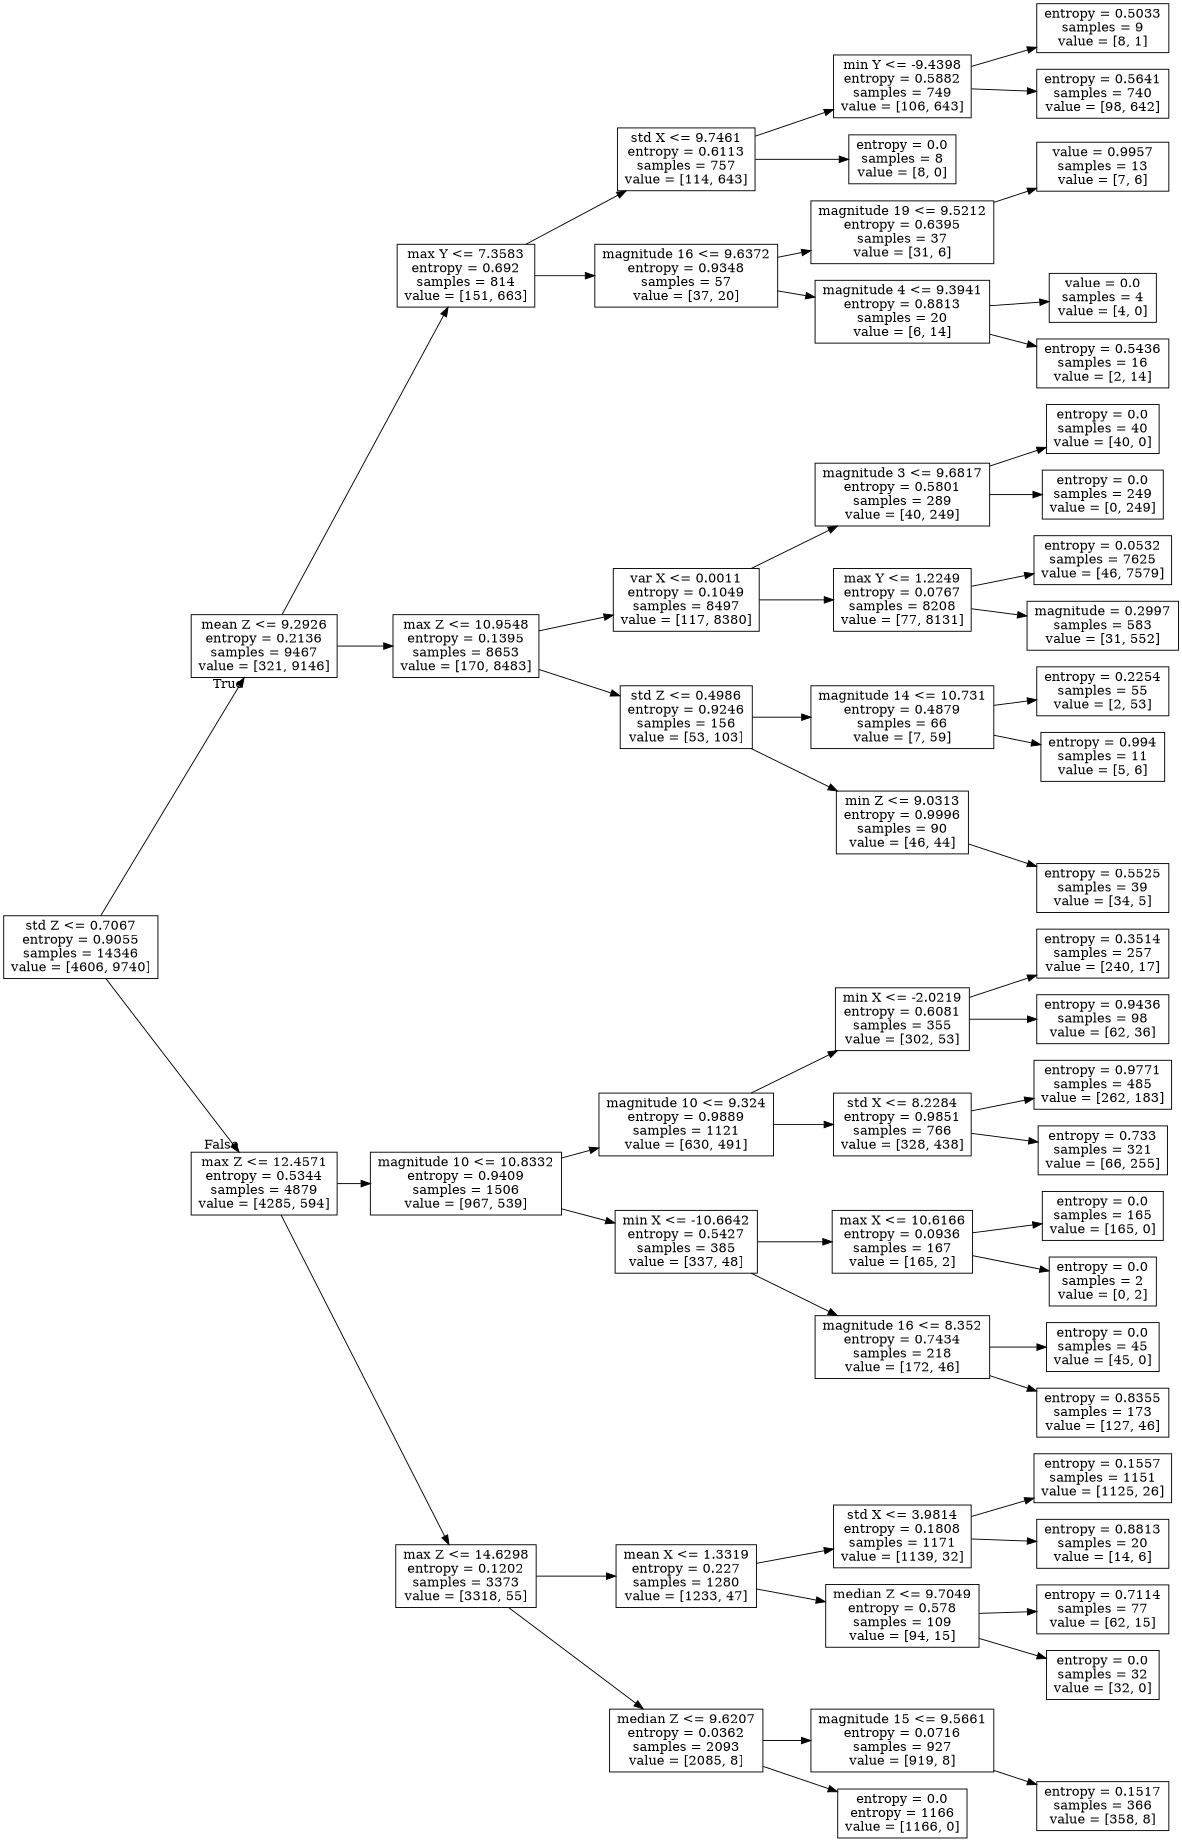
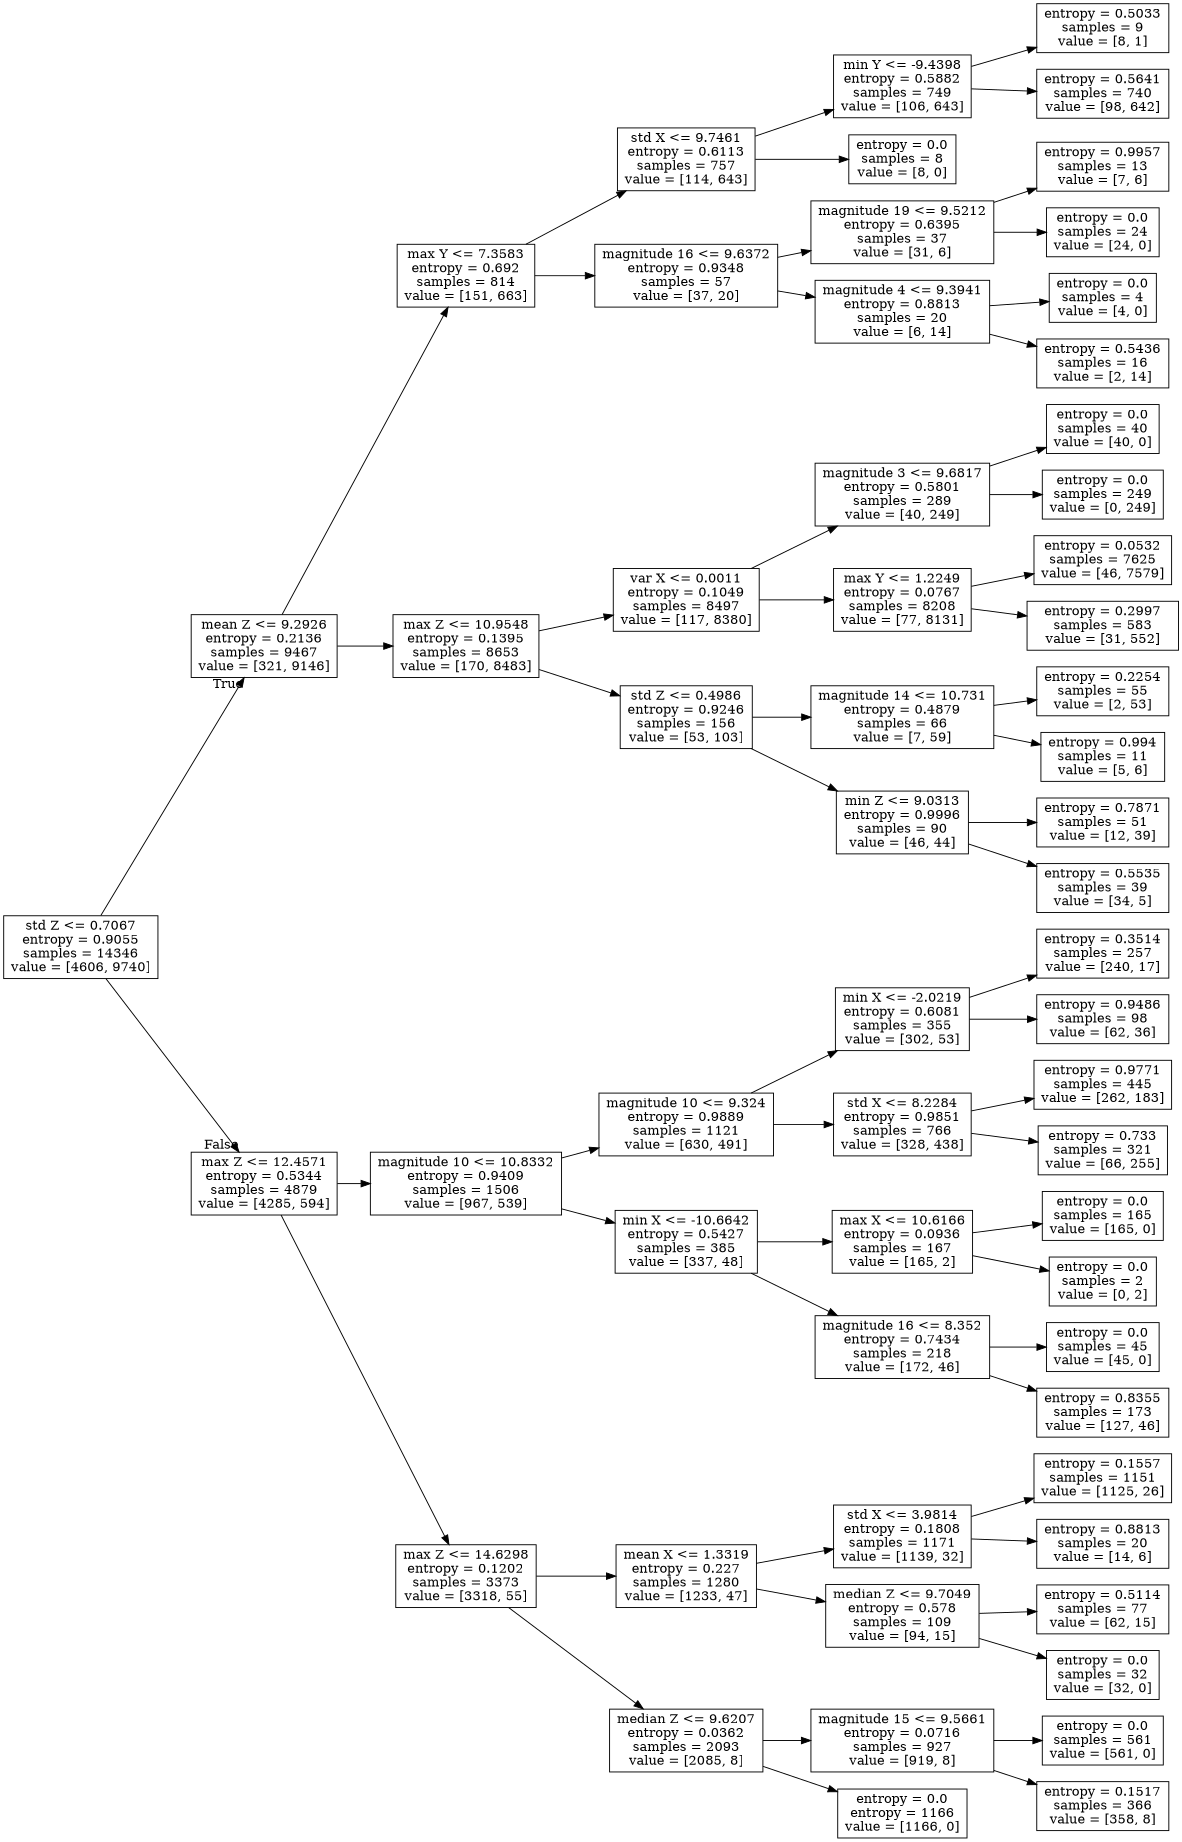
(1103, 167) -> (1103, 167)
none -> (1103, 232)
(1103, 298) -> (1103, 298)
(1103, 626) -> (1103, 626)
none -> (1103, 822)
(1103, 888) -> (1103, 888)
(1103, 1019) -> (1103, 1019)
(1103, 1085) -> (1103, 1085)
(1103, 1609) -> (1103, 1609)
none -> (1103, 1741)
